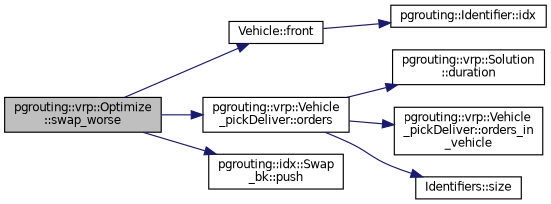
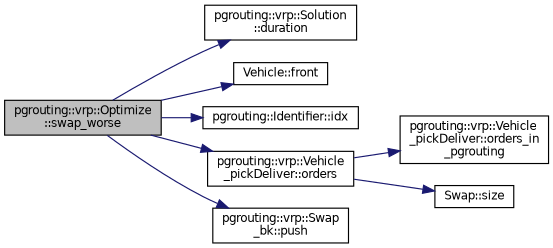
(351, 26) -> (176, 118)
(367, 92) -> (165, 71)
(469, 131) -> (474, 140)
(276, 172) -> (281, 226)
(469, 188) -> (474, 197)
